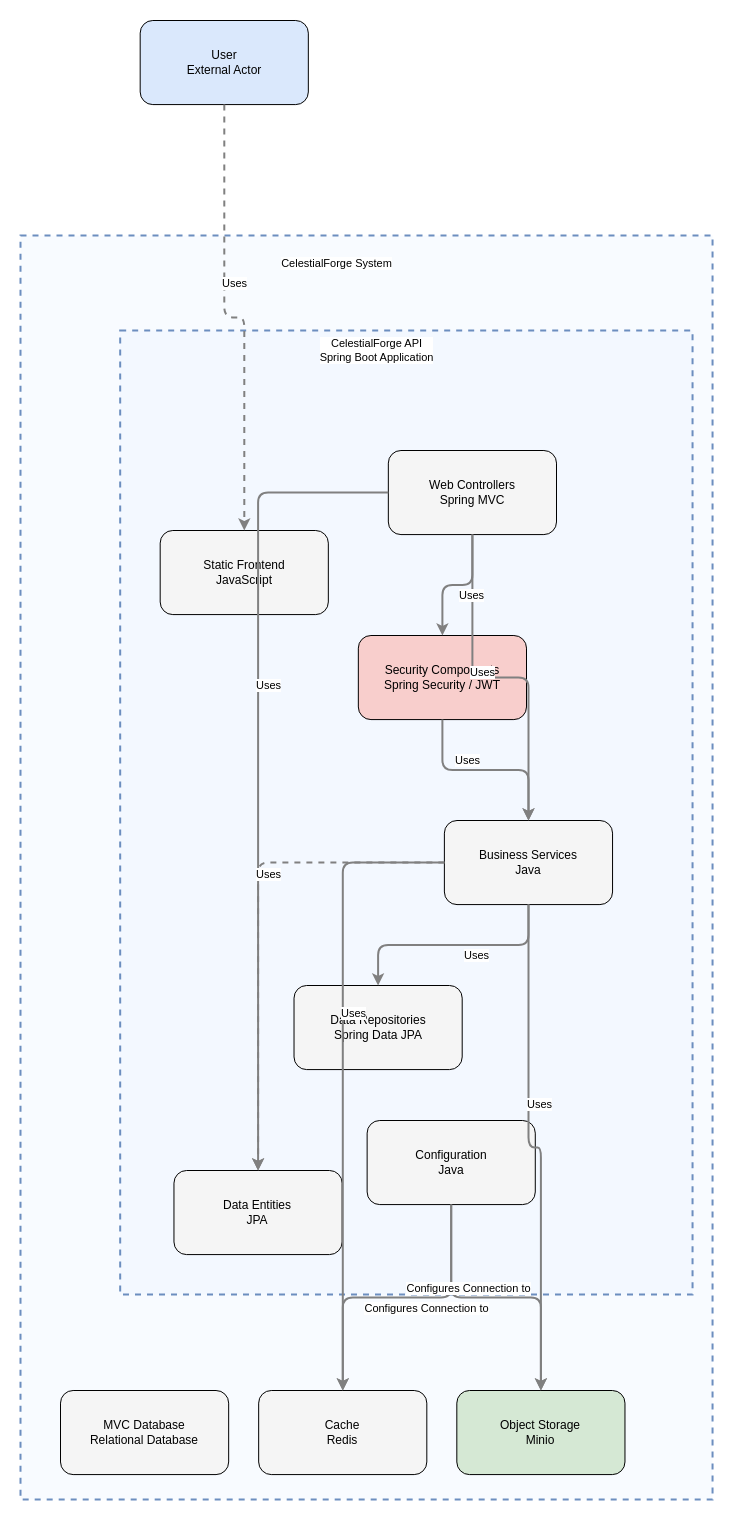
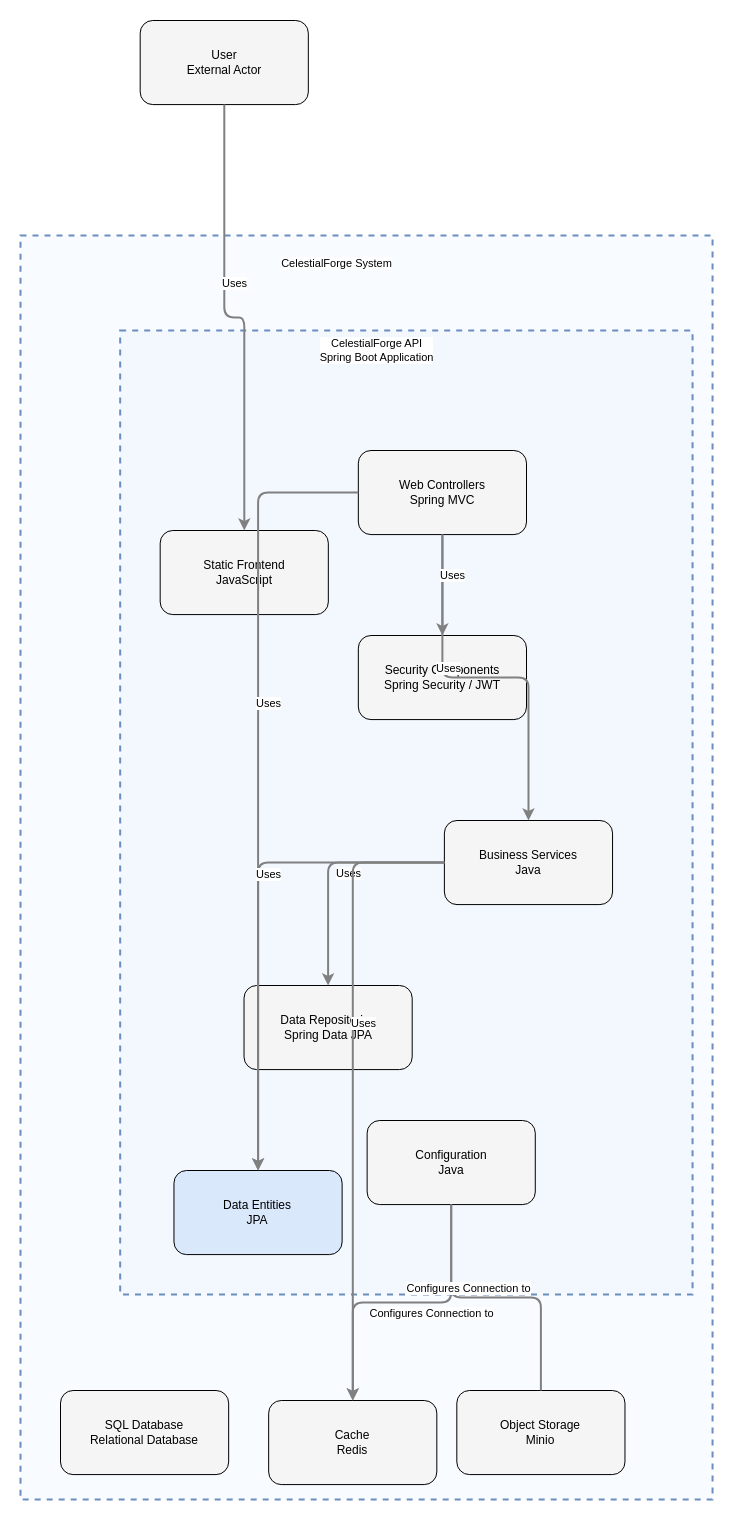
(224, 63) -> (224, 63)
(244, 403) -> (244, 403)
(472, 493) -> (442, 493)
(442, 678) -> (442, 678)
(462, 770) -> none
(295, 863) -> (295, 863)
(378, 1028) -> (328, 1028)
(529, 1032) -> none
(258, 1213) -> (258, 1213)
(538, 1300) -> (541, 1386)
(145, 1433) -> (145, 1433)
(343, 1433) -> (353, 1443)
(541, 1433) -> (541, 1433)
